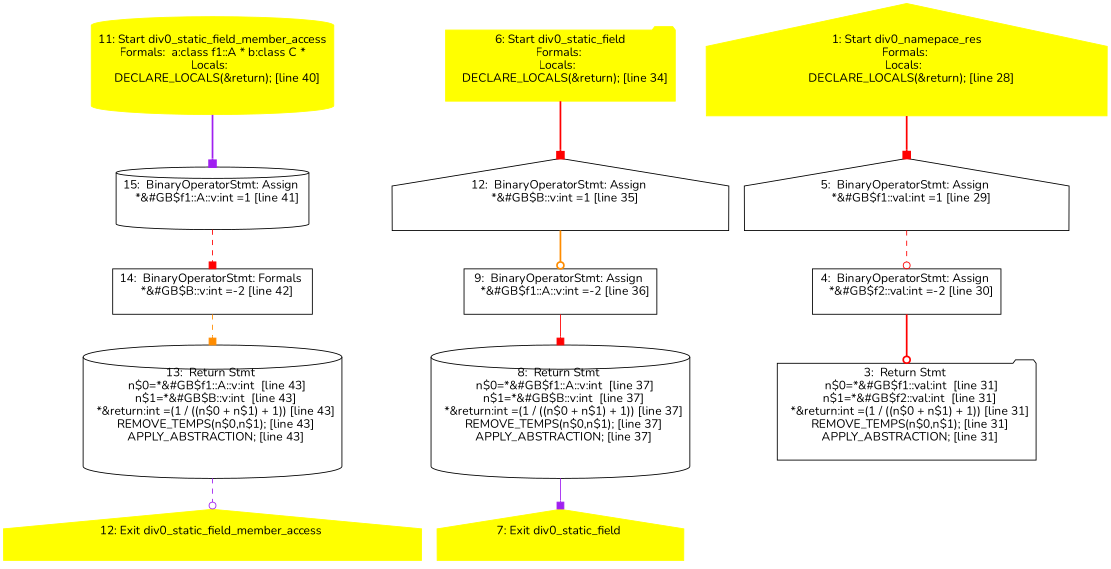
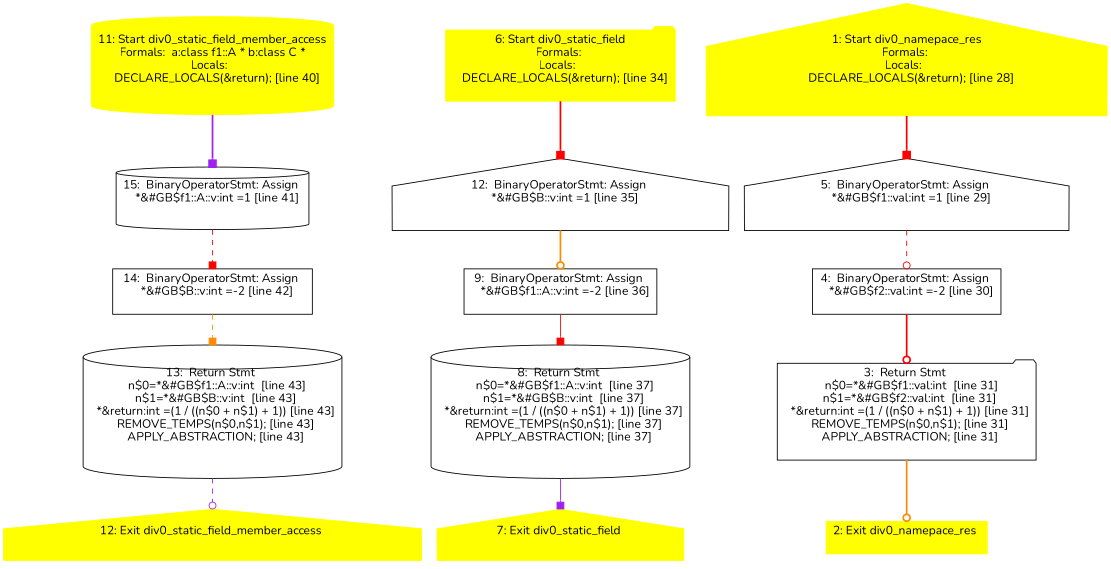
(213, 292) -> (213, 292)
none -> (907, 538)
